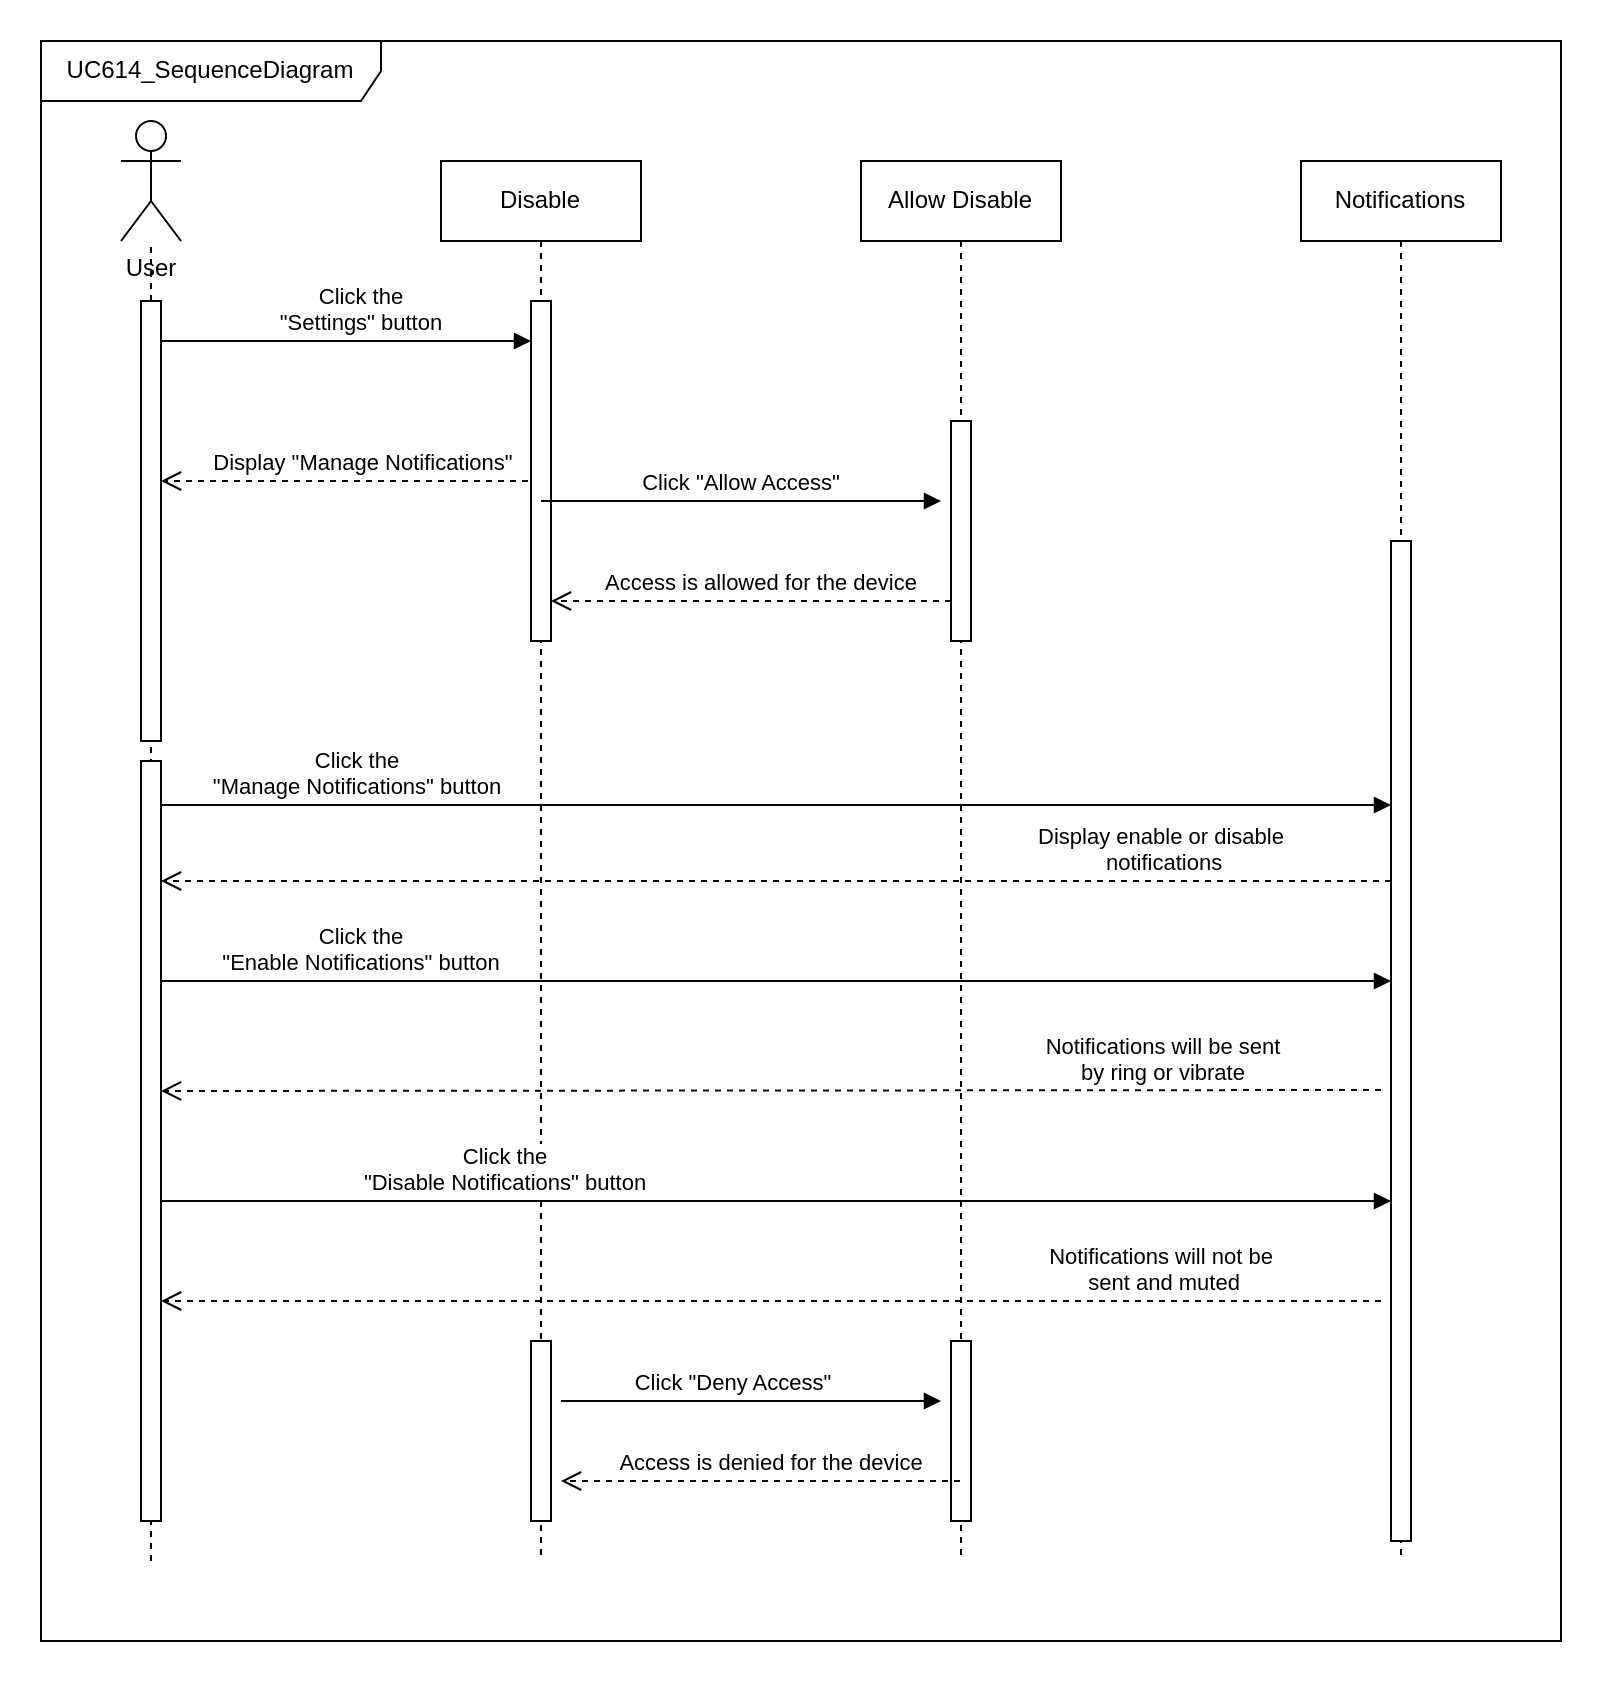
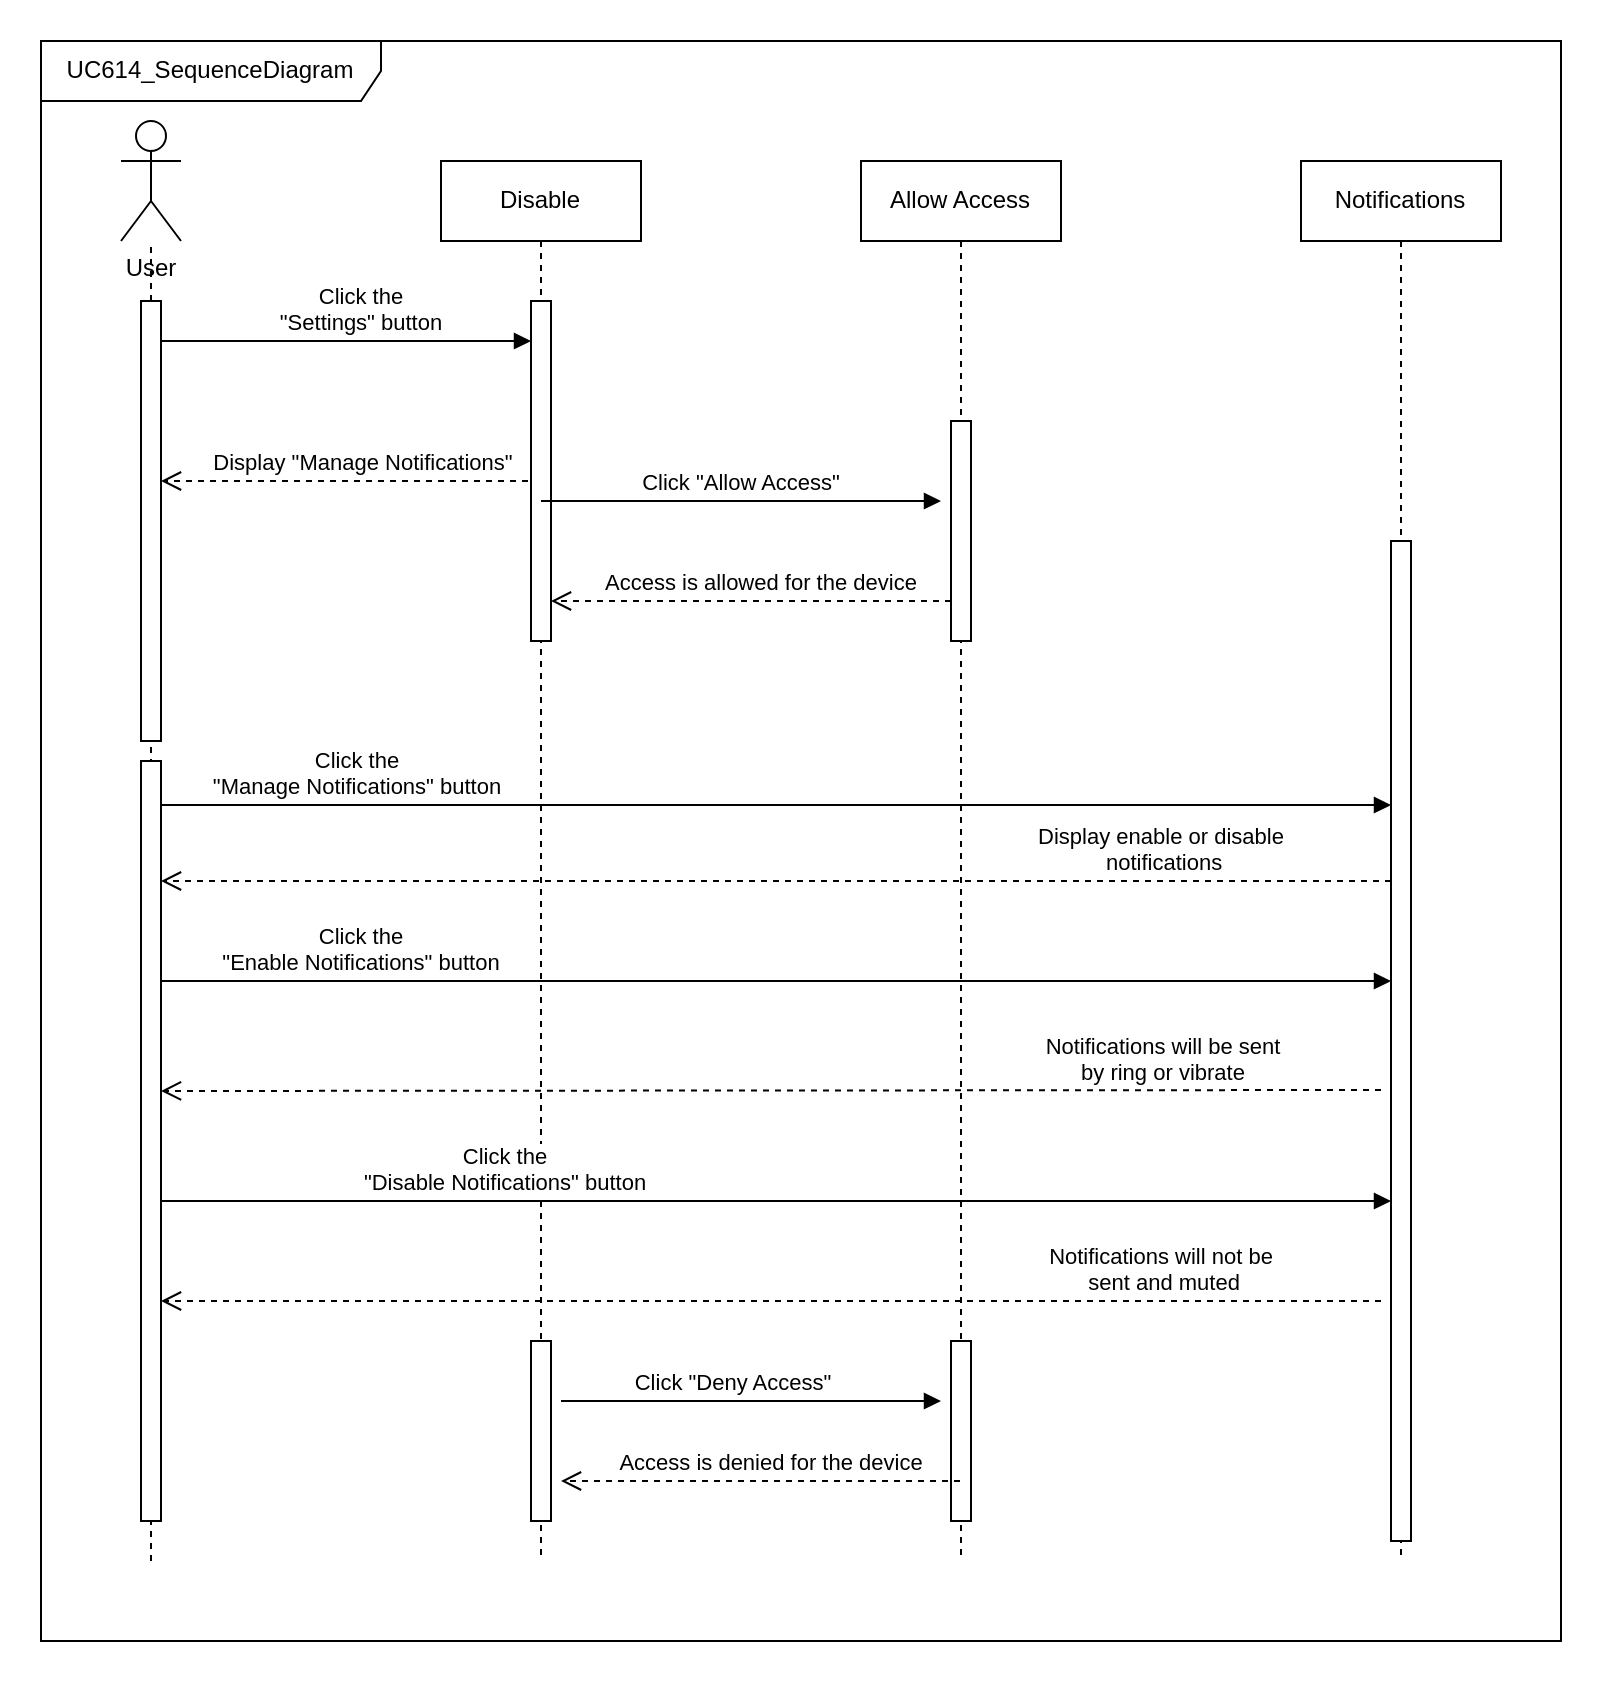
(961, 201) -> (961, 201)
